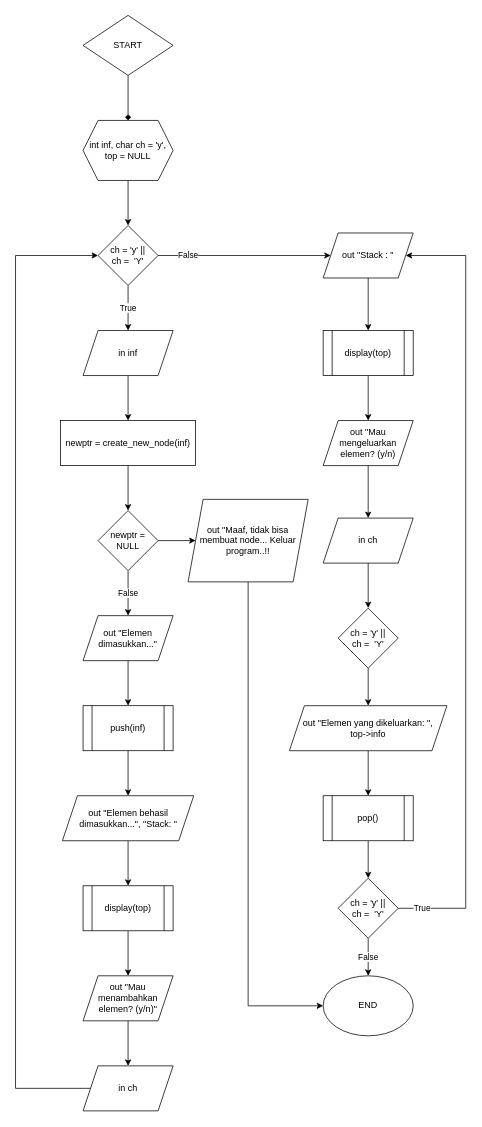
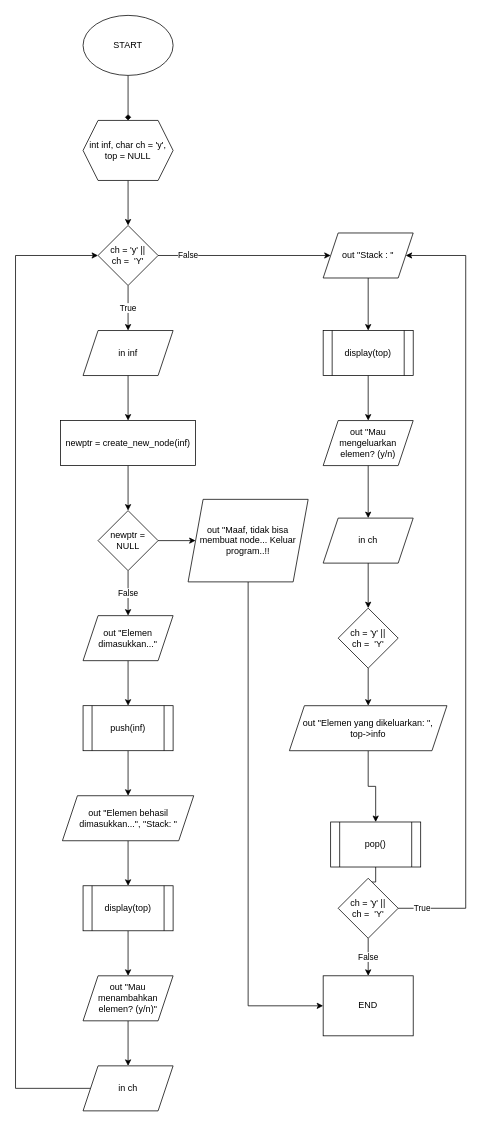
(128, 45) -> (128, 45)
(368, 818) -> (375, 844)
(368, 1005) -> (368, 1005)
